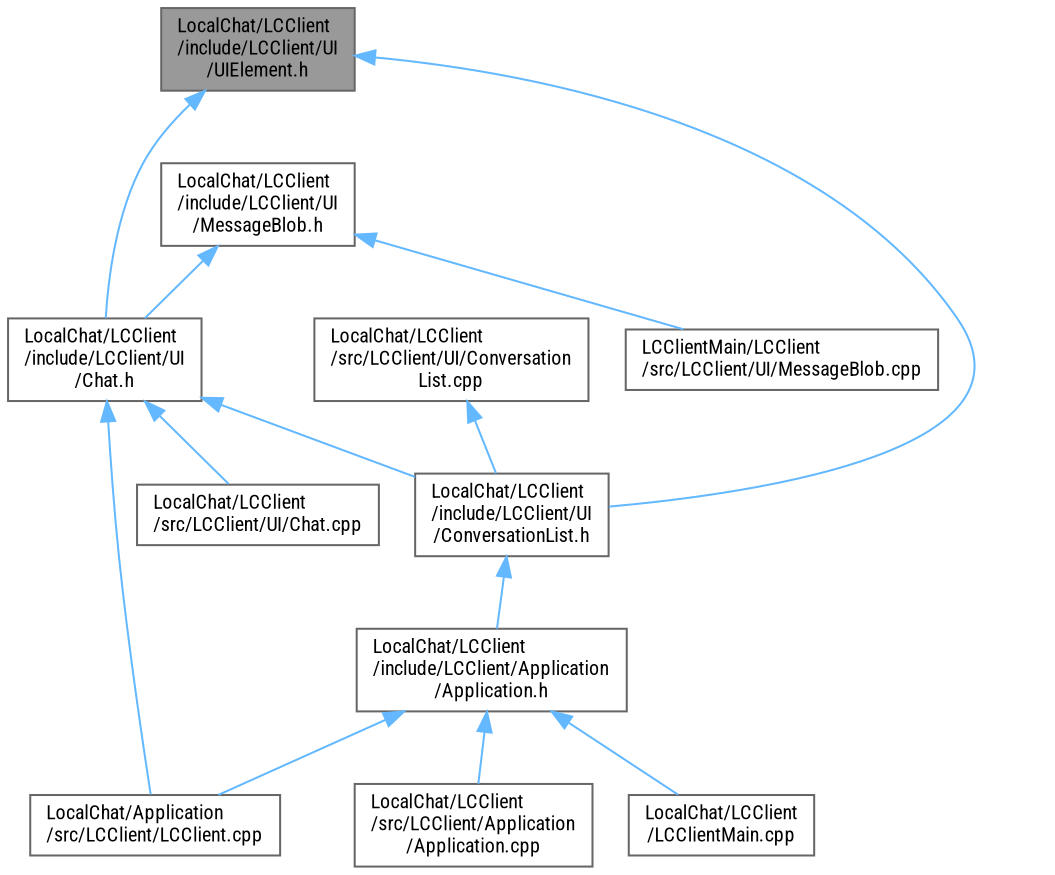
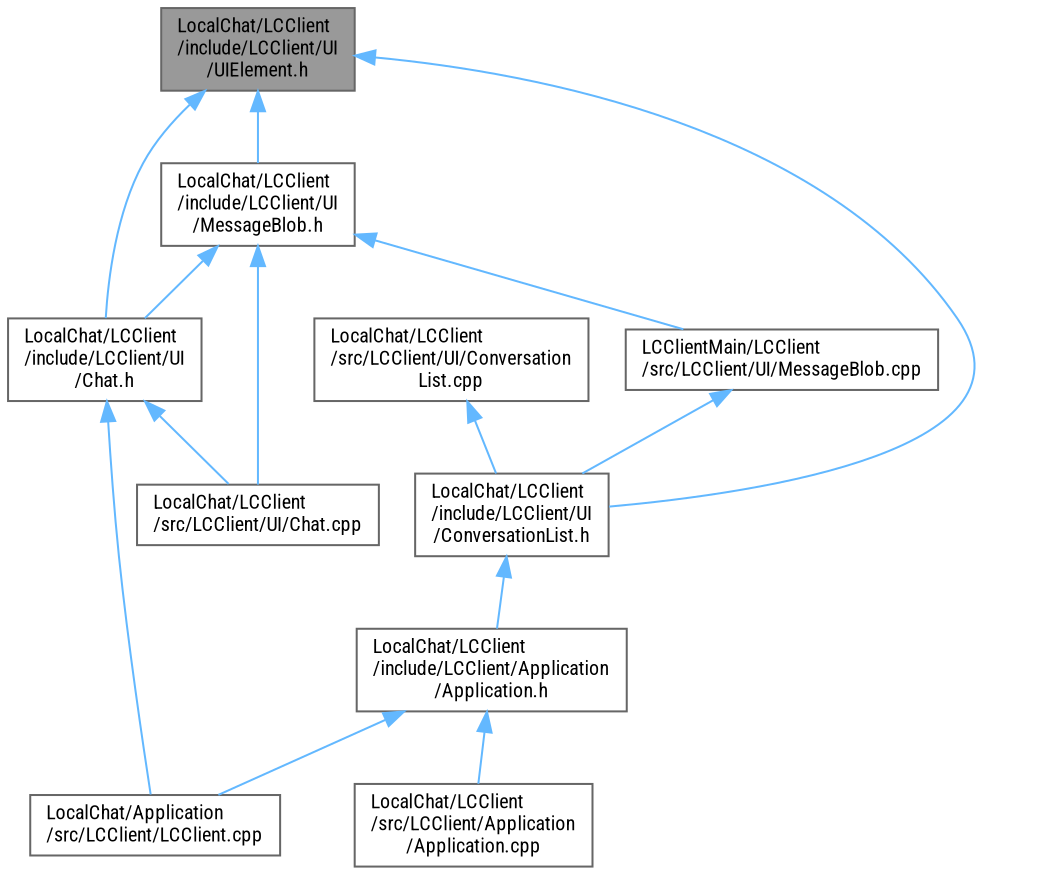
none -> (258, 137)
none -> (258, 376)
(318, 441) -> (648, 437)
(721, 825) -> none
